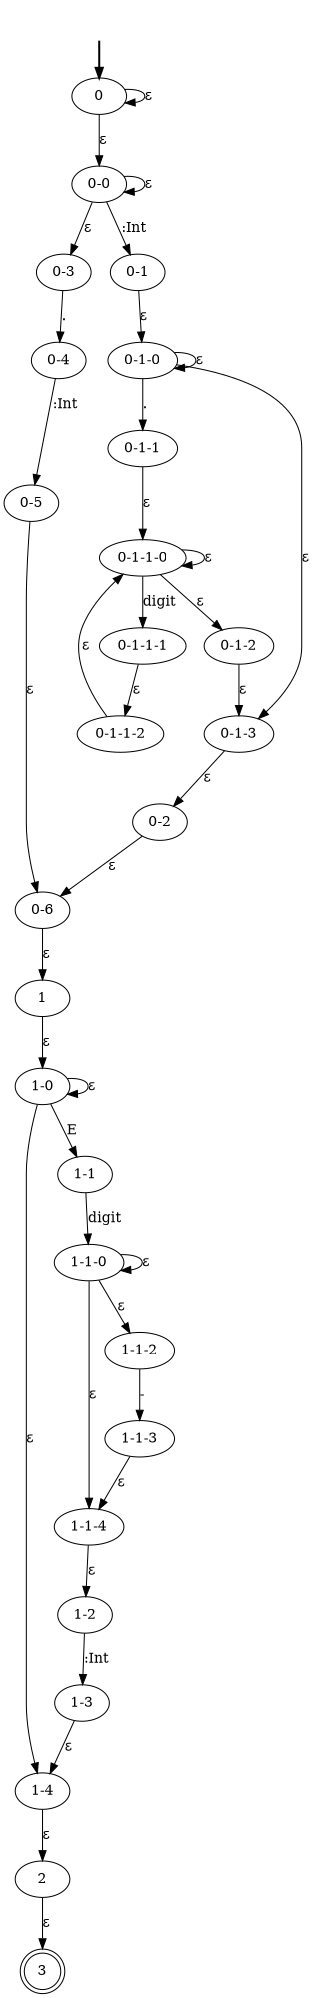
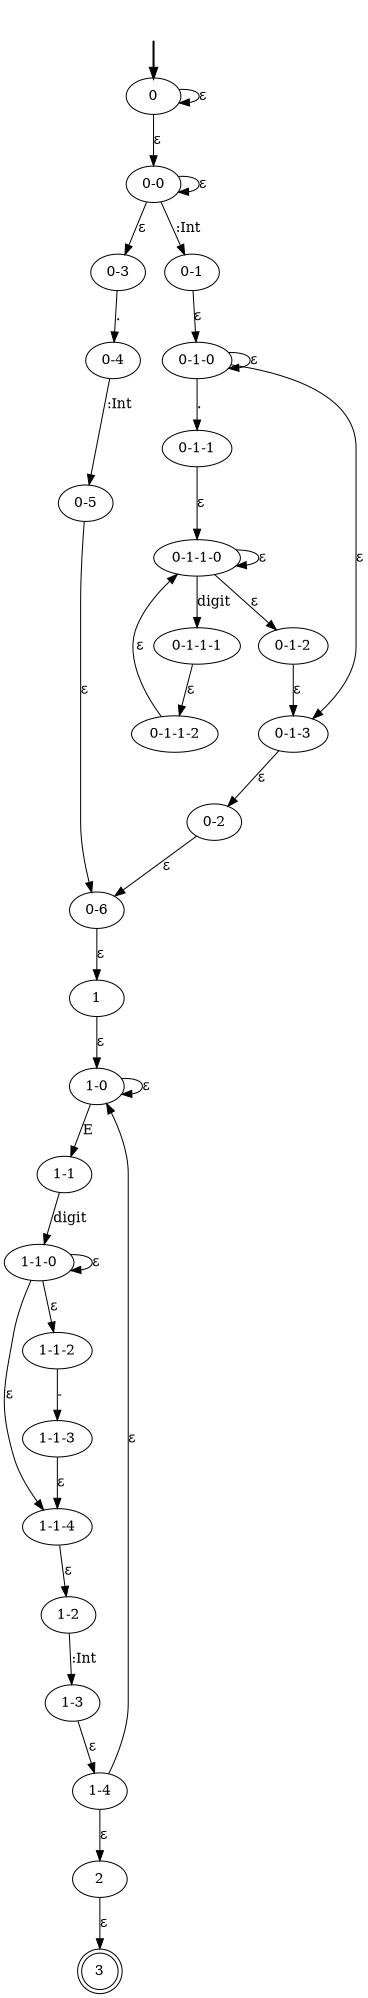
(26, 1433) -> (128, 1443)
